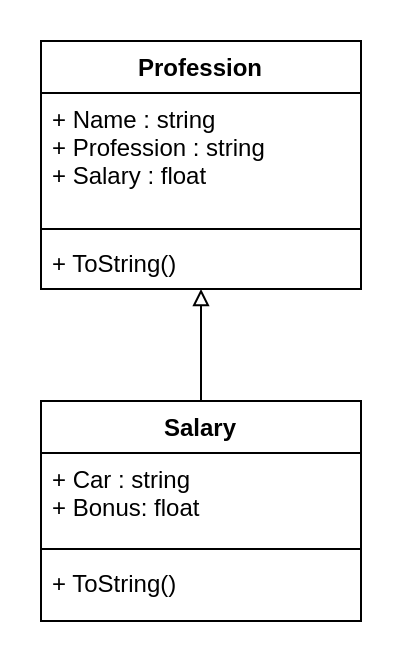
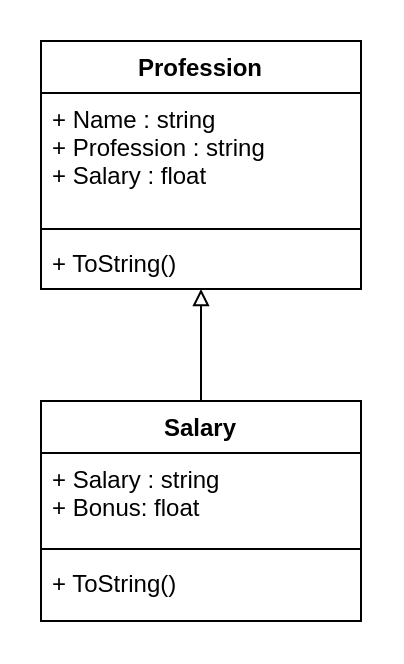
(130, 480) -> (148, 480)
